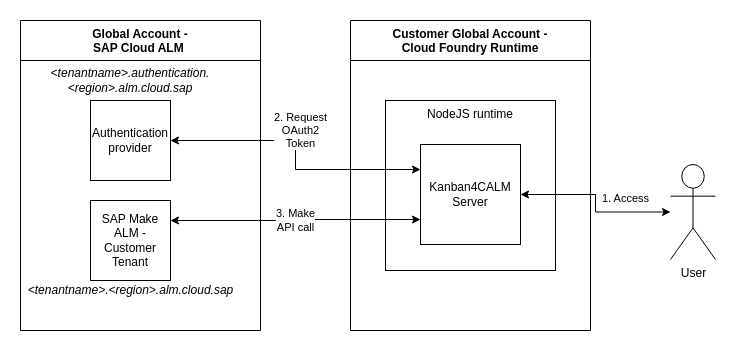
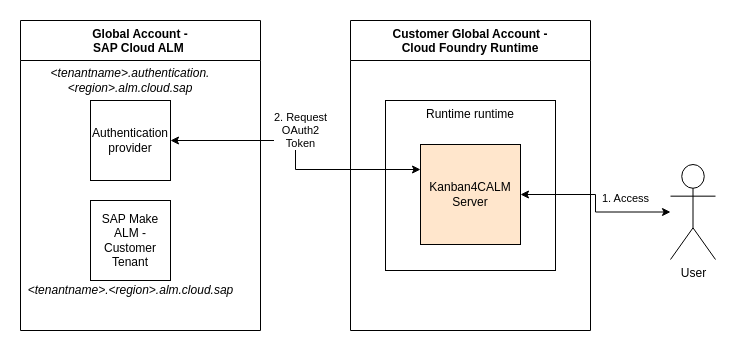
(471, 115) -> (471, 115)
(471, 195) -> (471, 195)
(364, 220) -> none
